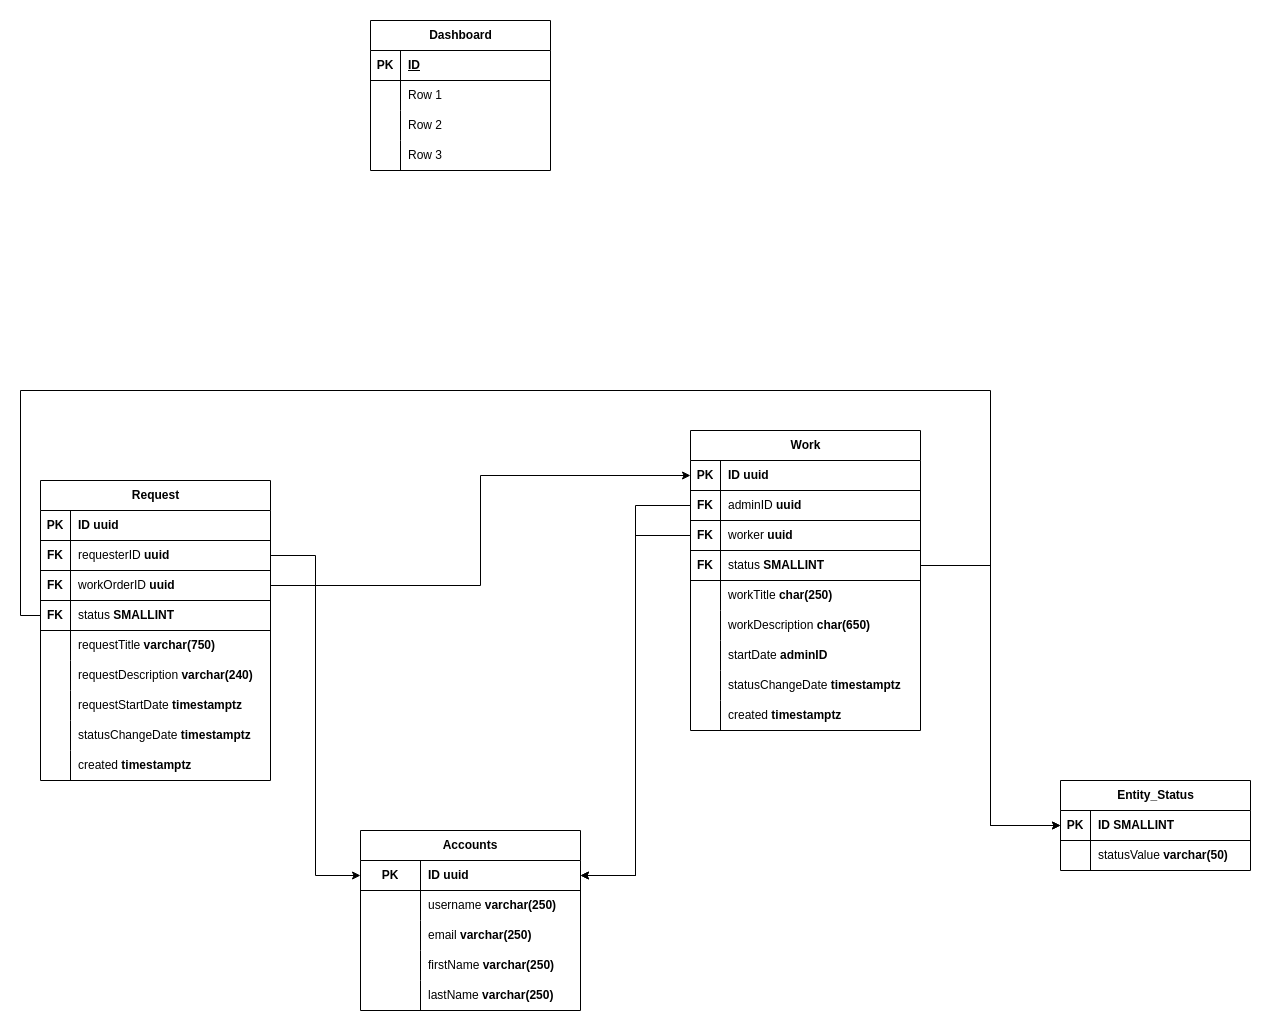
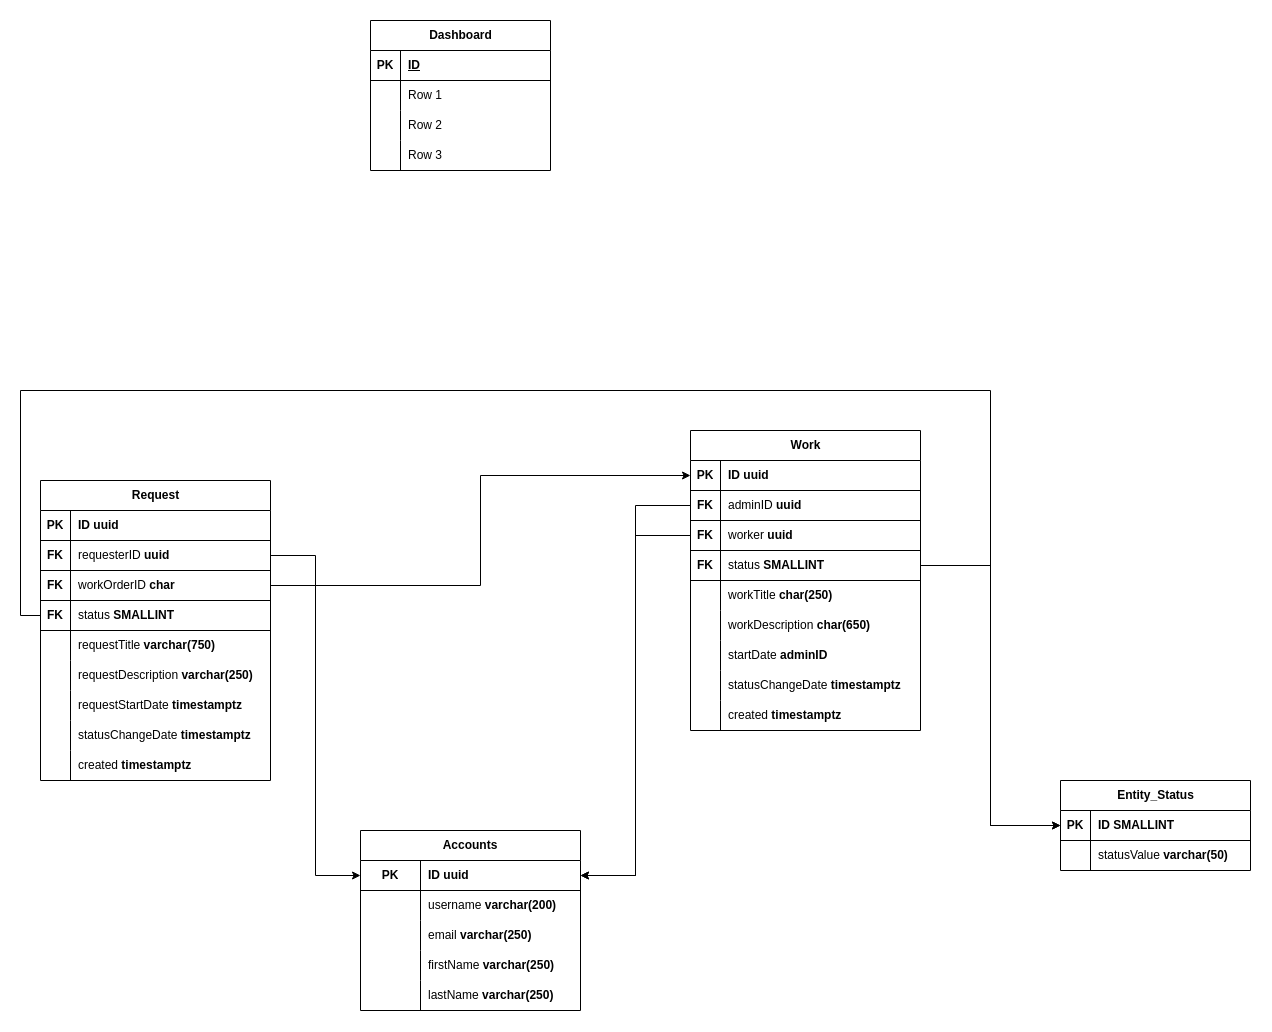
(129, 586) -> (131, 586)
(175, 676) -> (175, 676)
(498, 906) -> (498, 906)
